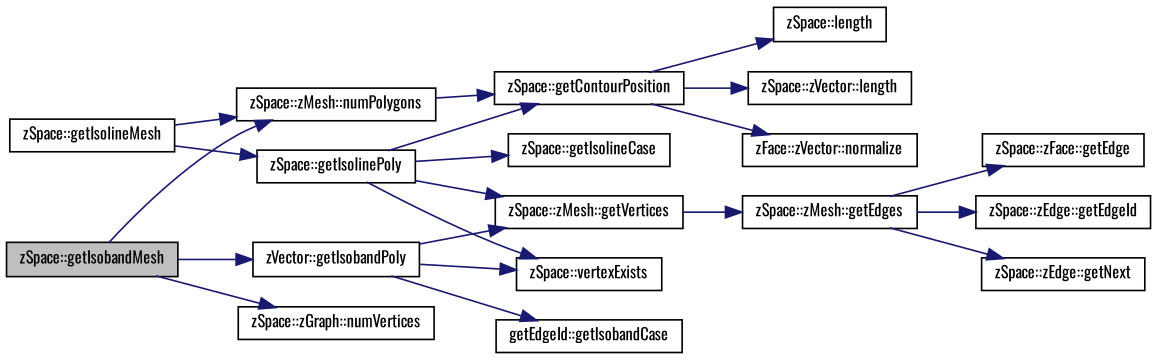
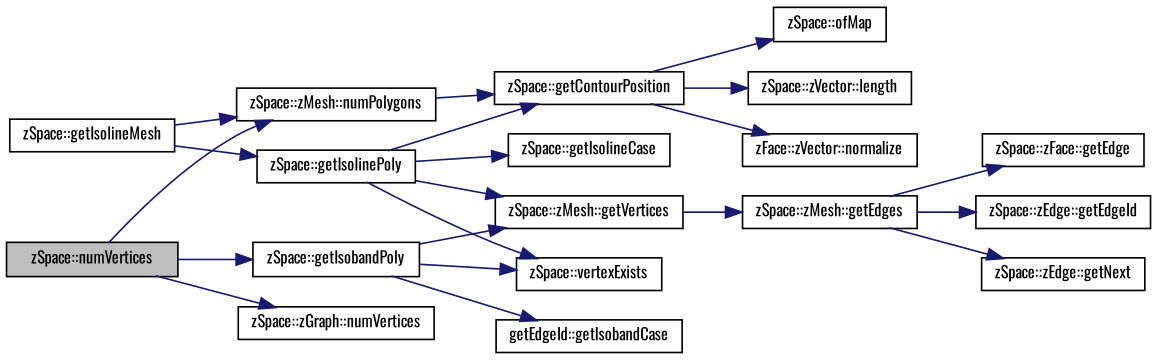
(830, 24) -> (830, 24)
(92, 259) -> (92, 259)
(336, 259) -> (336, 259)
